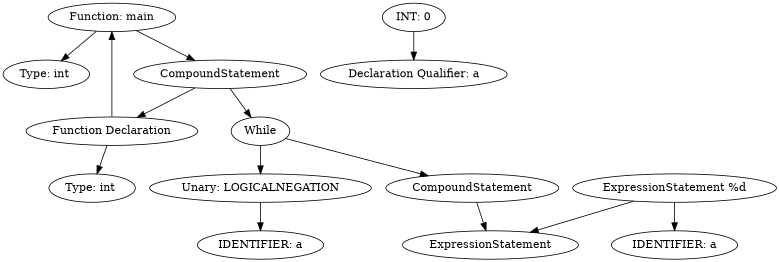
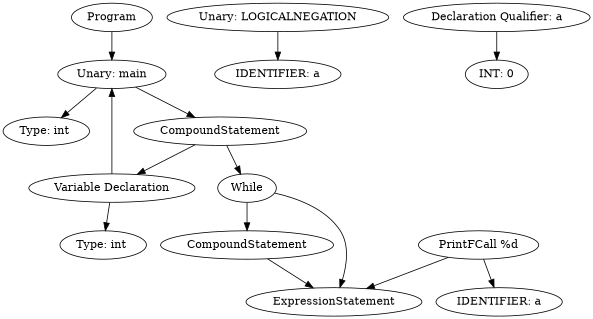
none -> (112, 17)
(112, 17) -> (112, 74)
(414, 42) -> (497, 42)
(112, 131) -> (112, 188)
(260, 156) -> (332, 221)
(675, 188) -> (479, 245)
